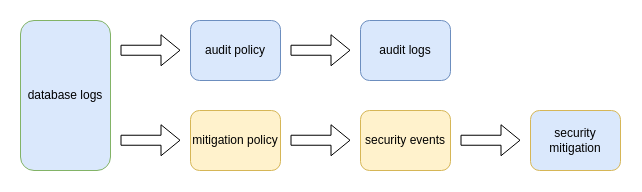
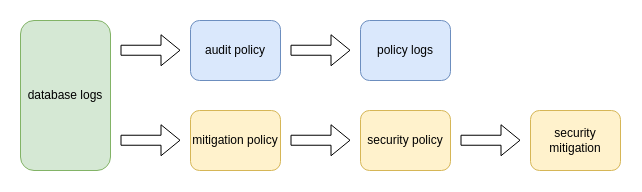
(406, 51) -> (406, 51)
(66, 96) -> (66, 96)
(406, 141) -> (406, 141)
(576, 141) -> (576, 141)
